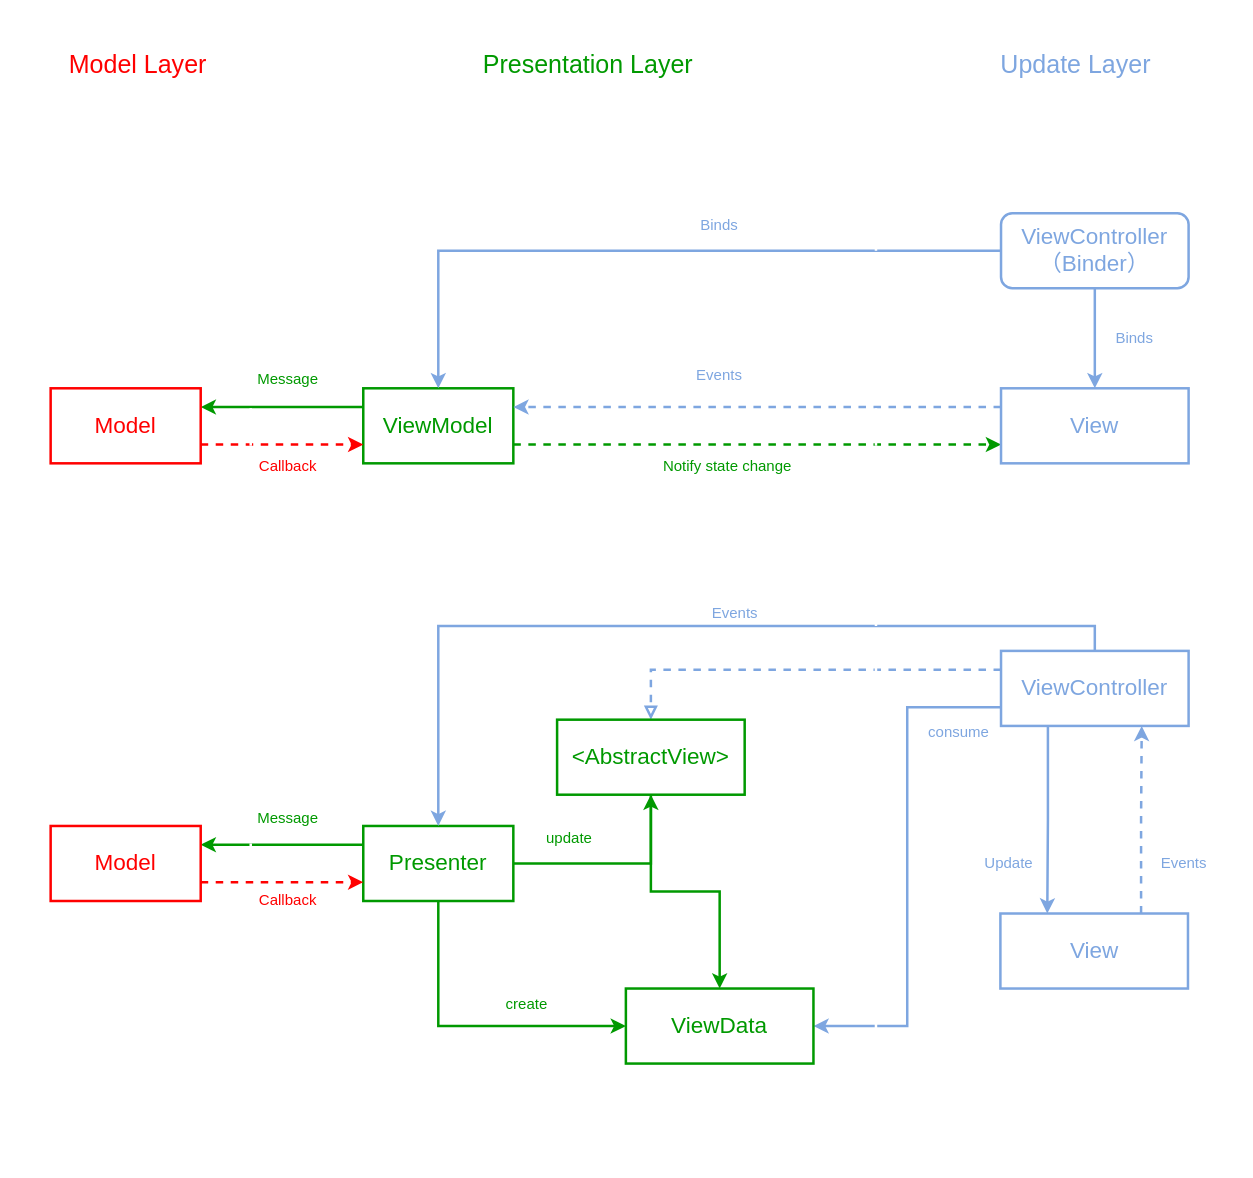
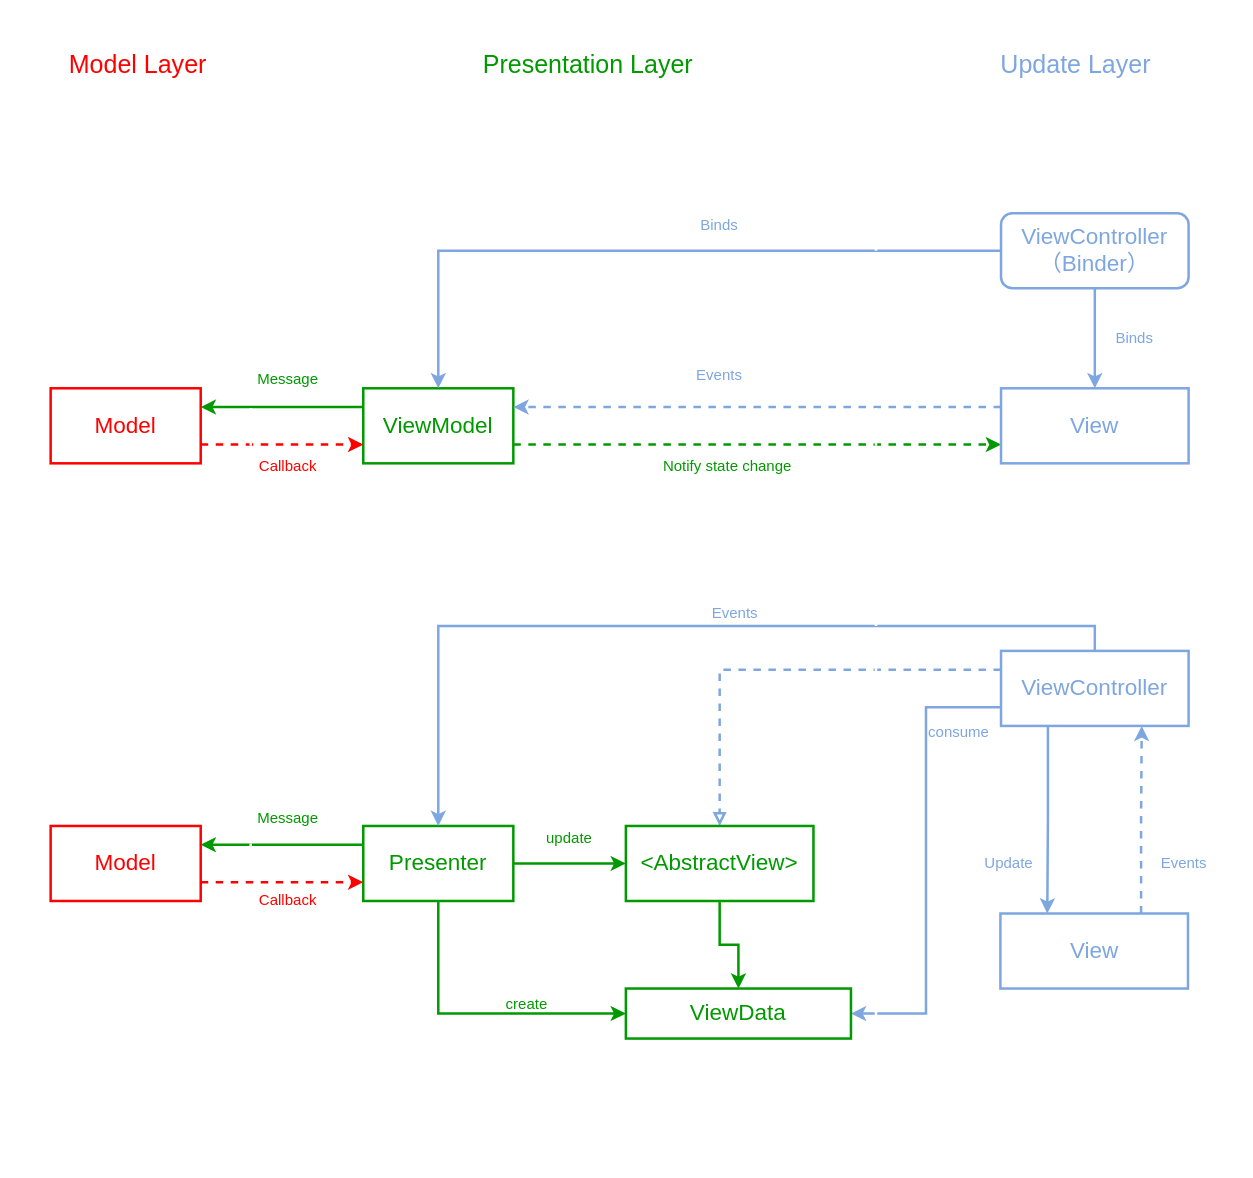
(651, 757) -> (719, 863)
(719, 1026) -> (738, 1013)
